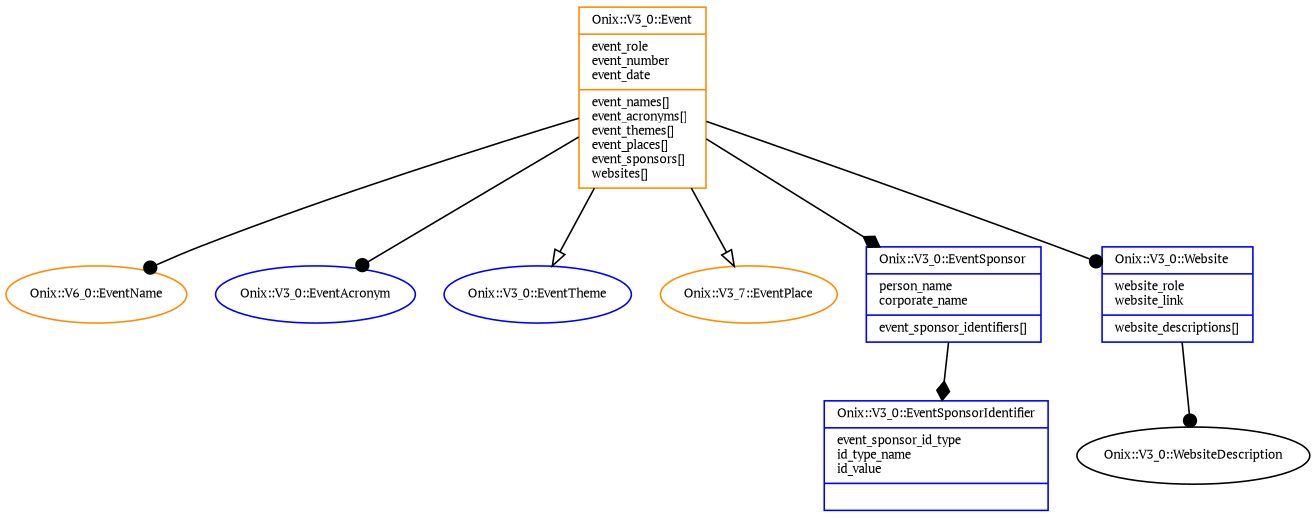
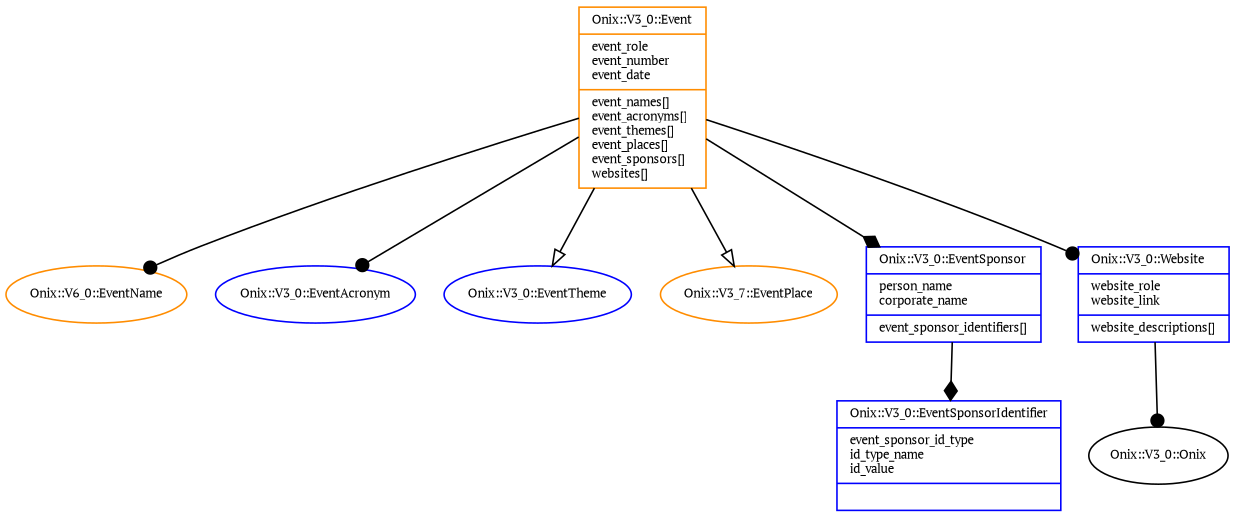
(1193, 456) -> (1158, 456)
